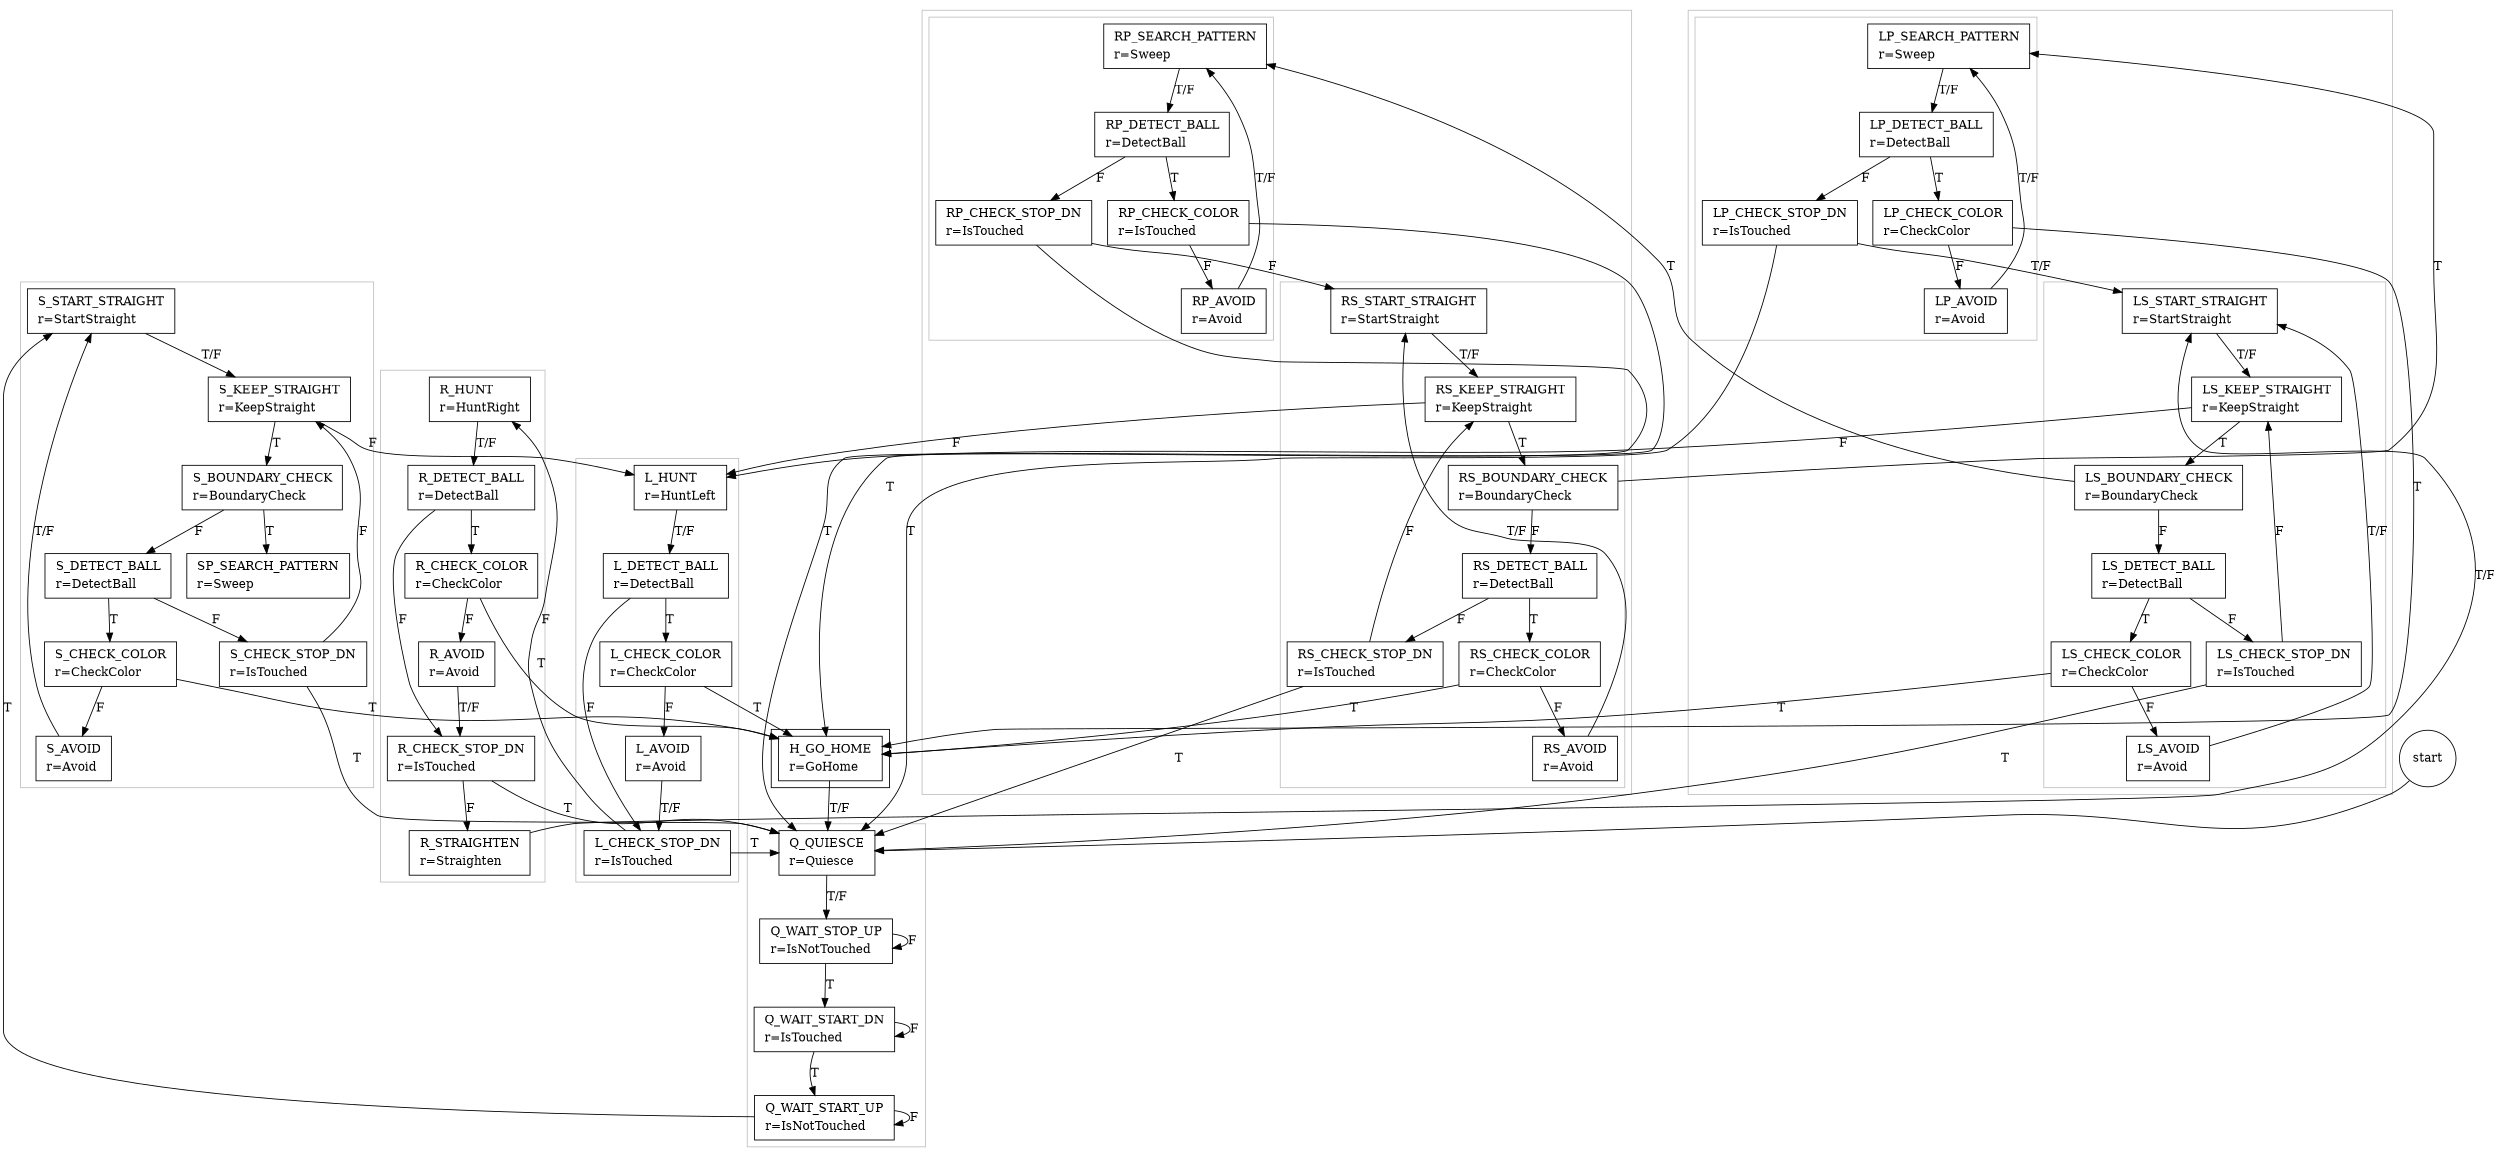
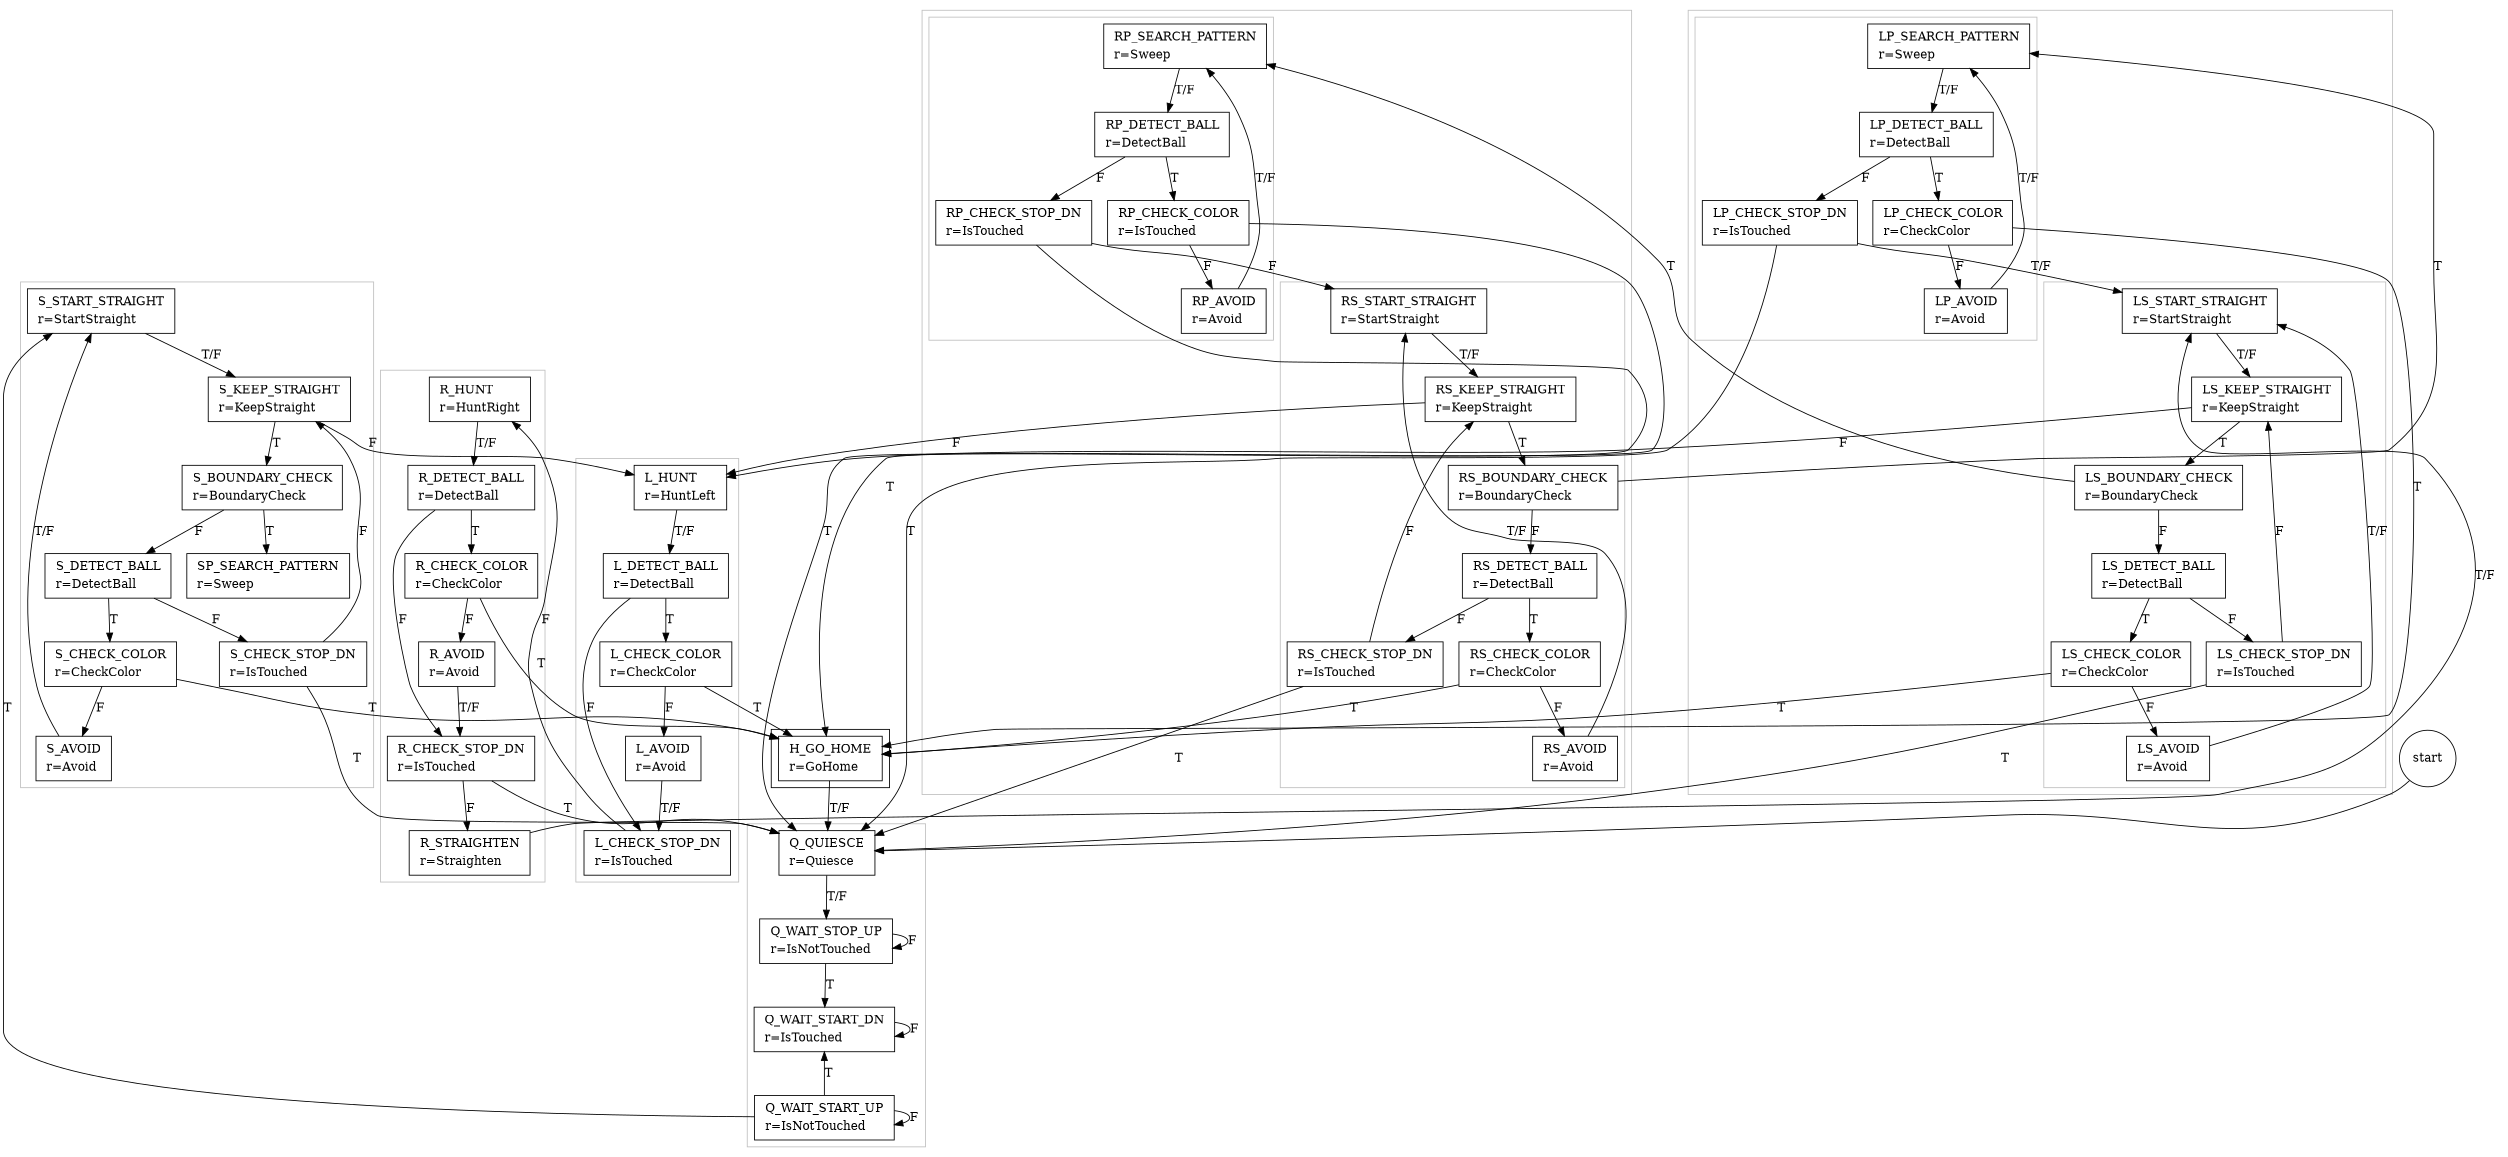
(752, 853) -> none
(810, 1069) -> (824, 1078)
